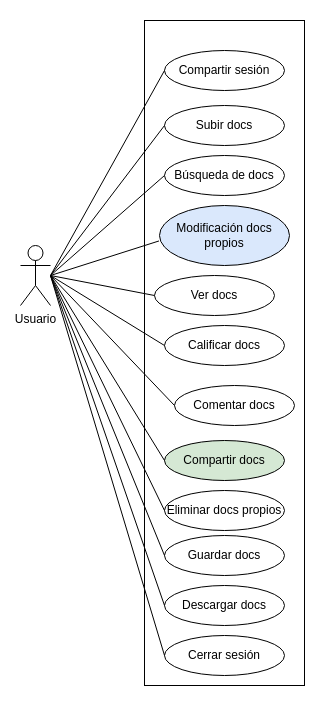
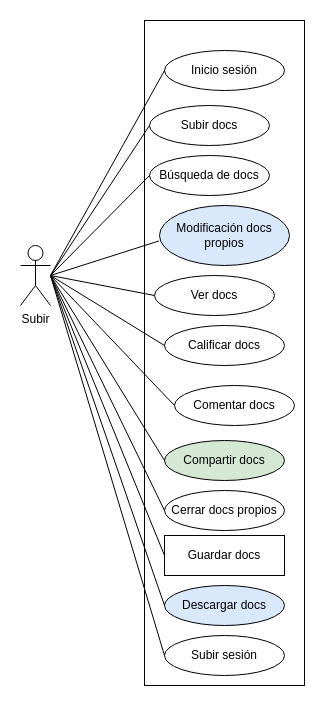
(225, 71) -> (225, 71)
(225, 126) -> (210, 126)
(225, 176) -> (210, 176)
(36, 320) -> (36, 320)
(225, 511) -> (225, 511)
(225, 556) -> (225, 556)
(225, 606) -> (225, 606)
(225, 656) -> (225, 656)
